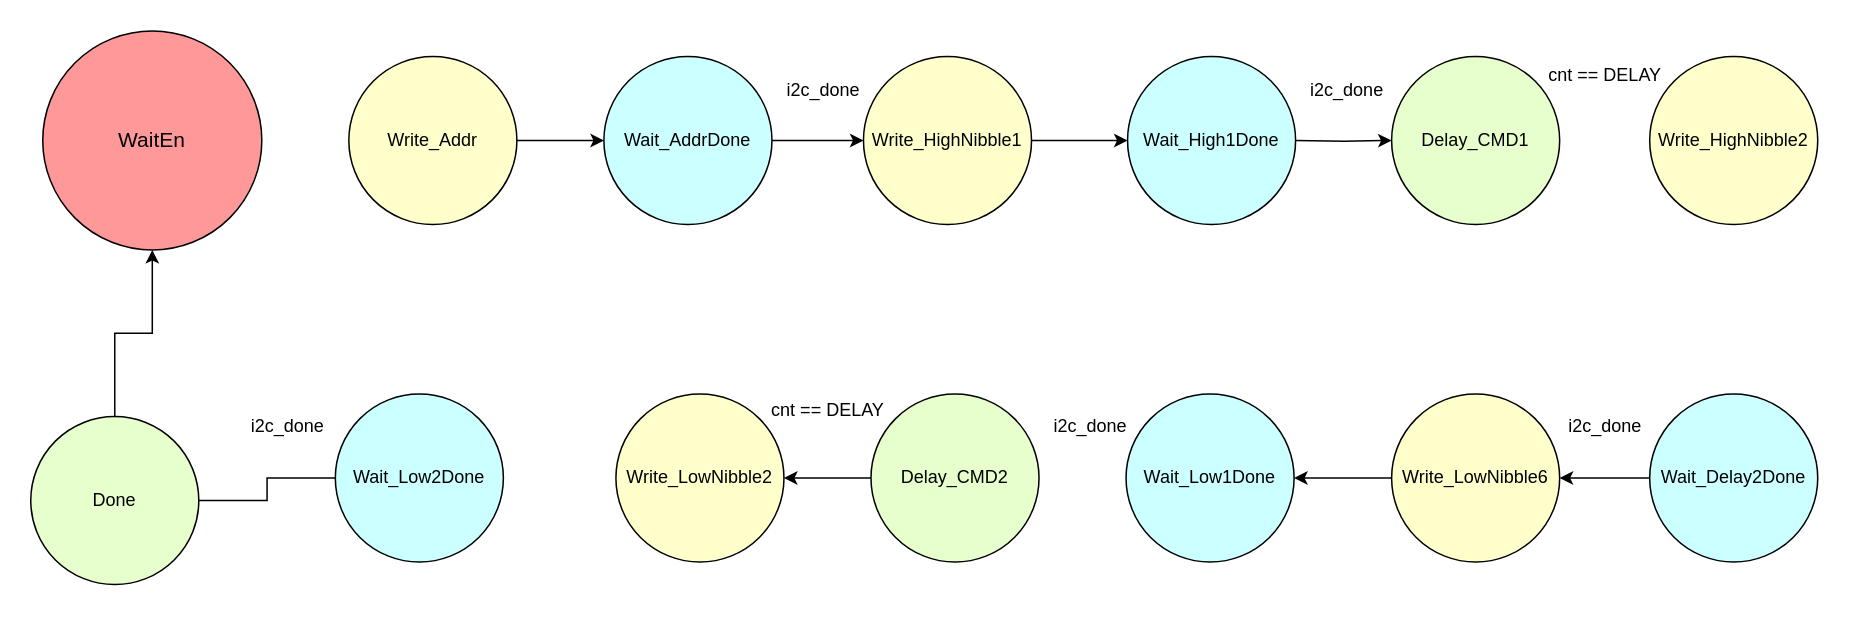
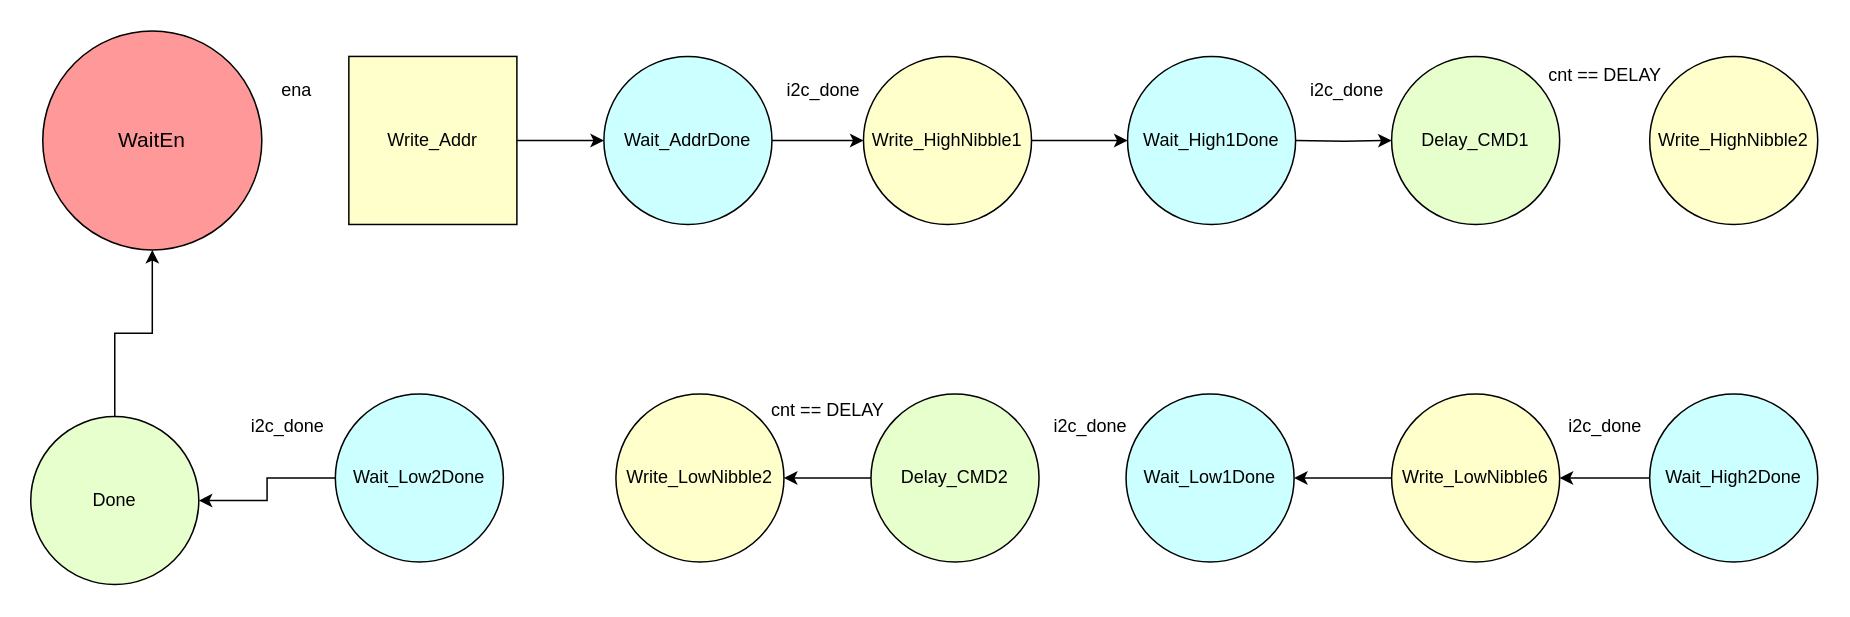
none -> (296, 91)
(433, 140) -> (433, 140)
(1733, 478) -> (1733, 478)
(205, 500) -> (210, 500)
